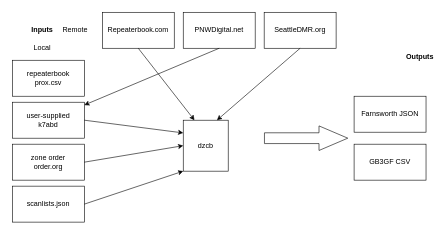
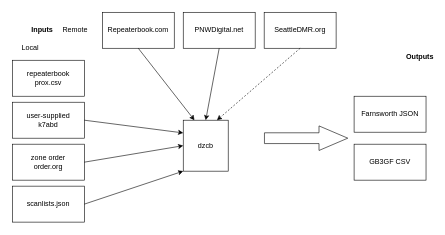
(42, 48) -> (30, 48)
(154, 76) -> (213, 83)
(260, 83) -> (260, 83)
